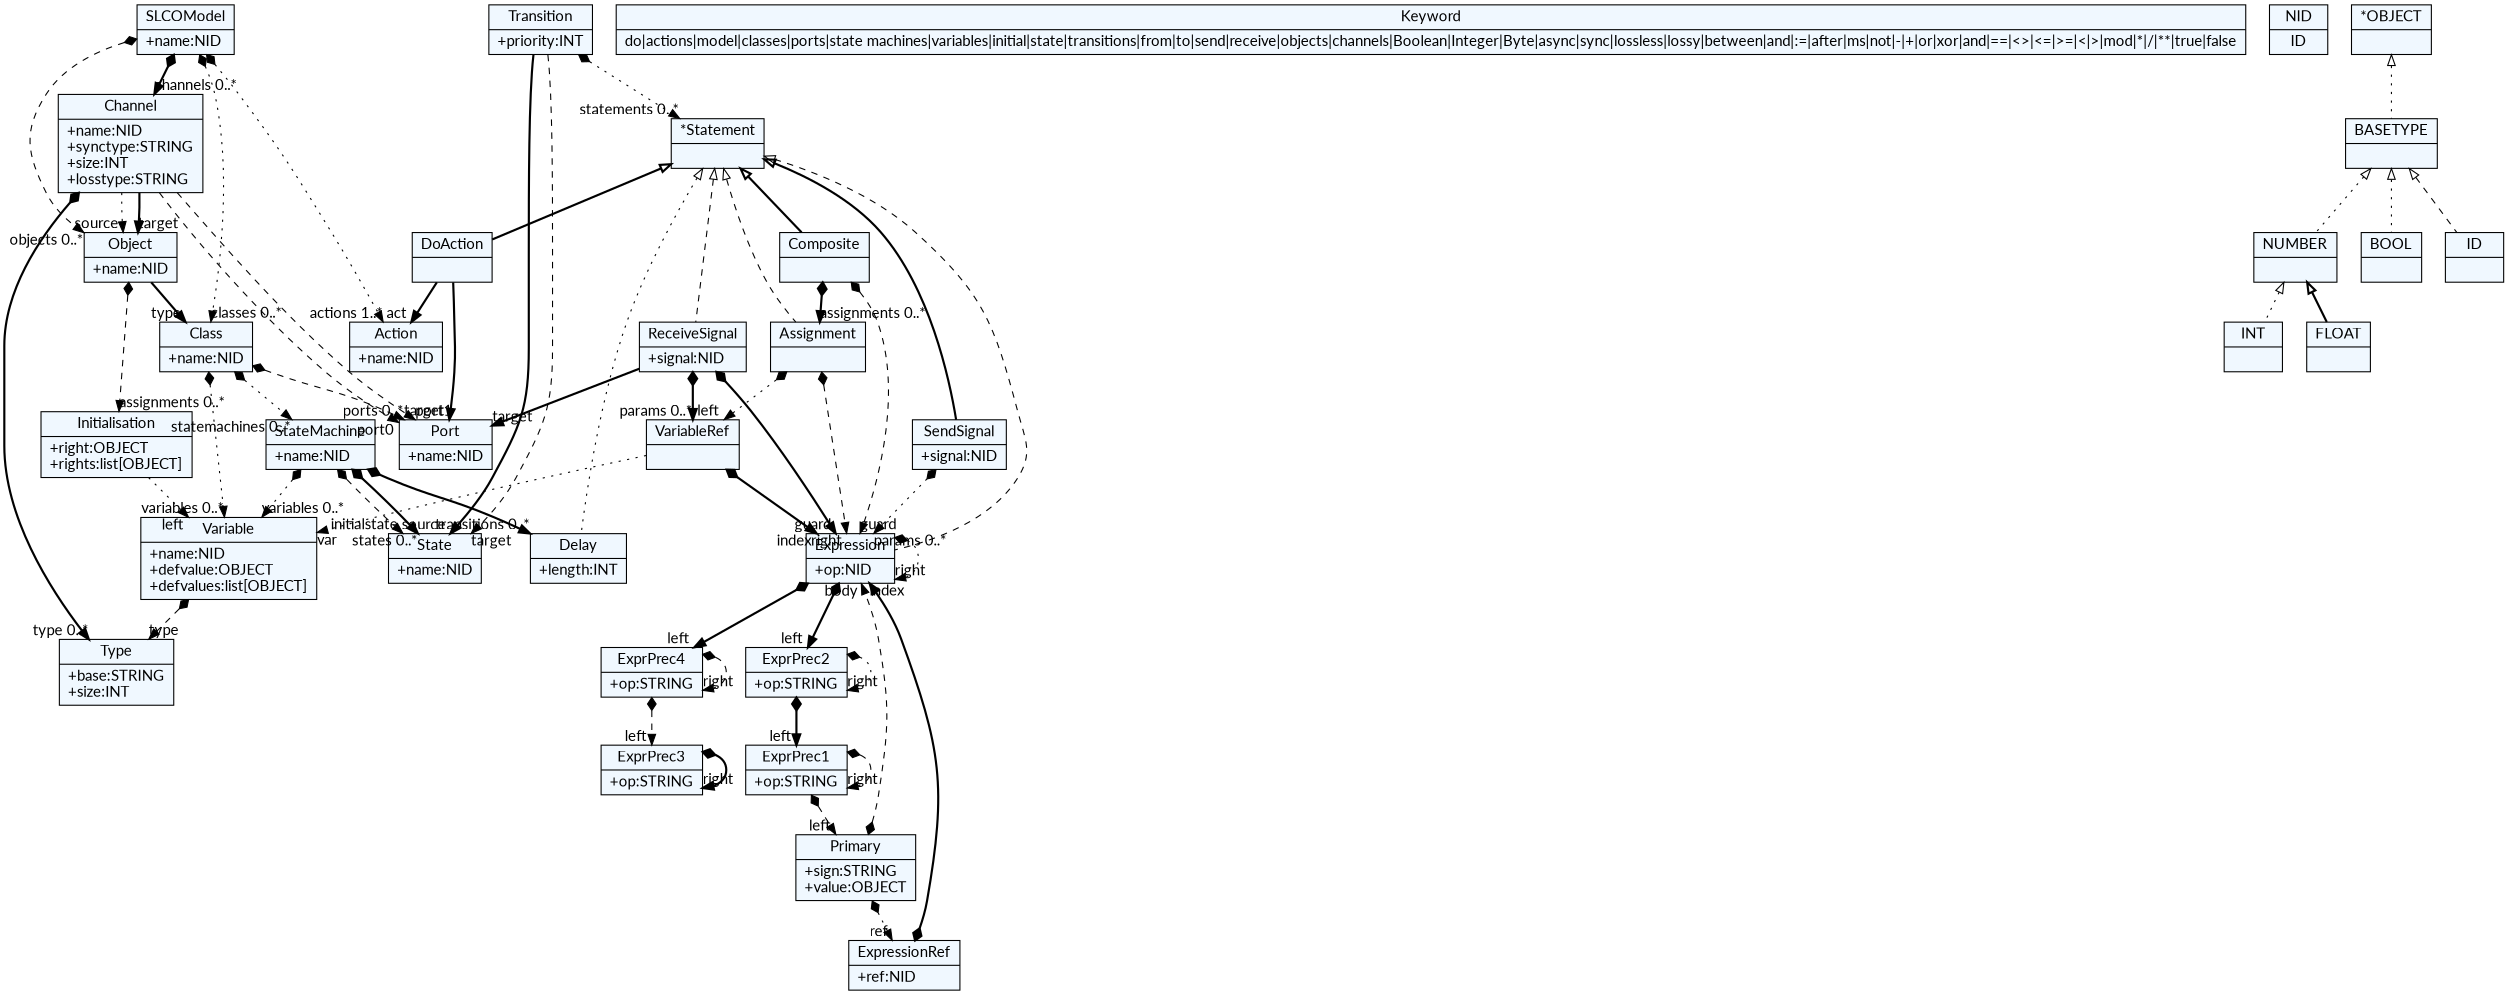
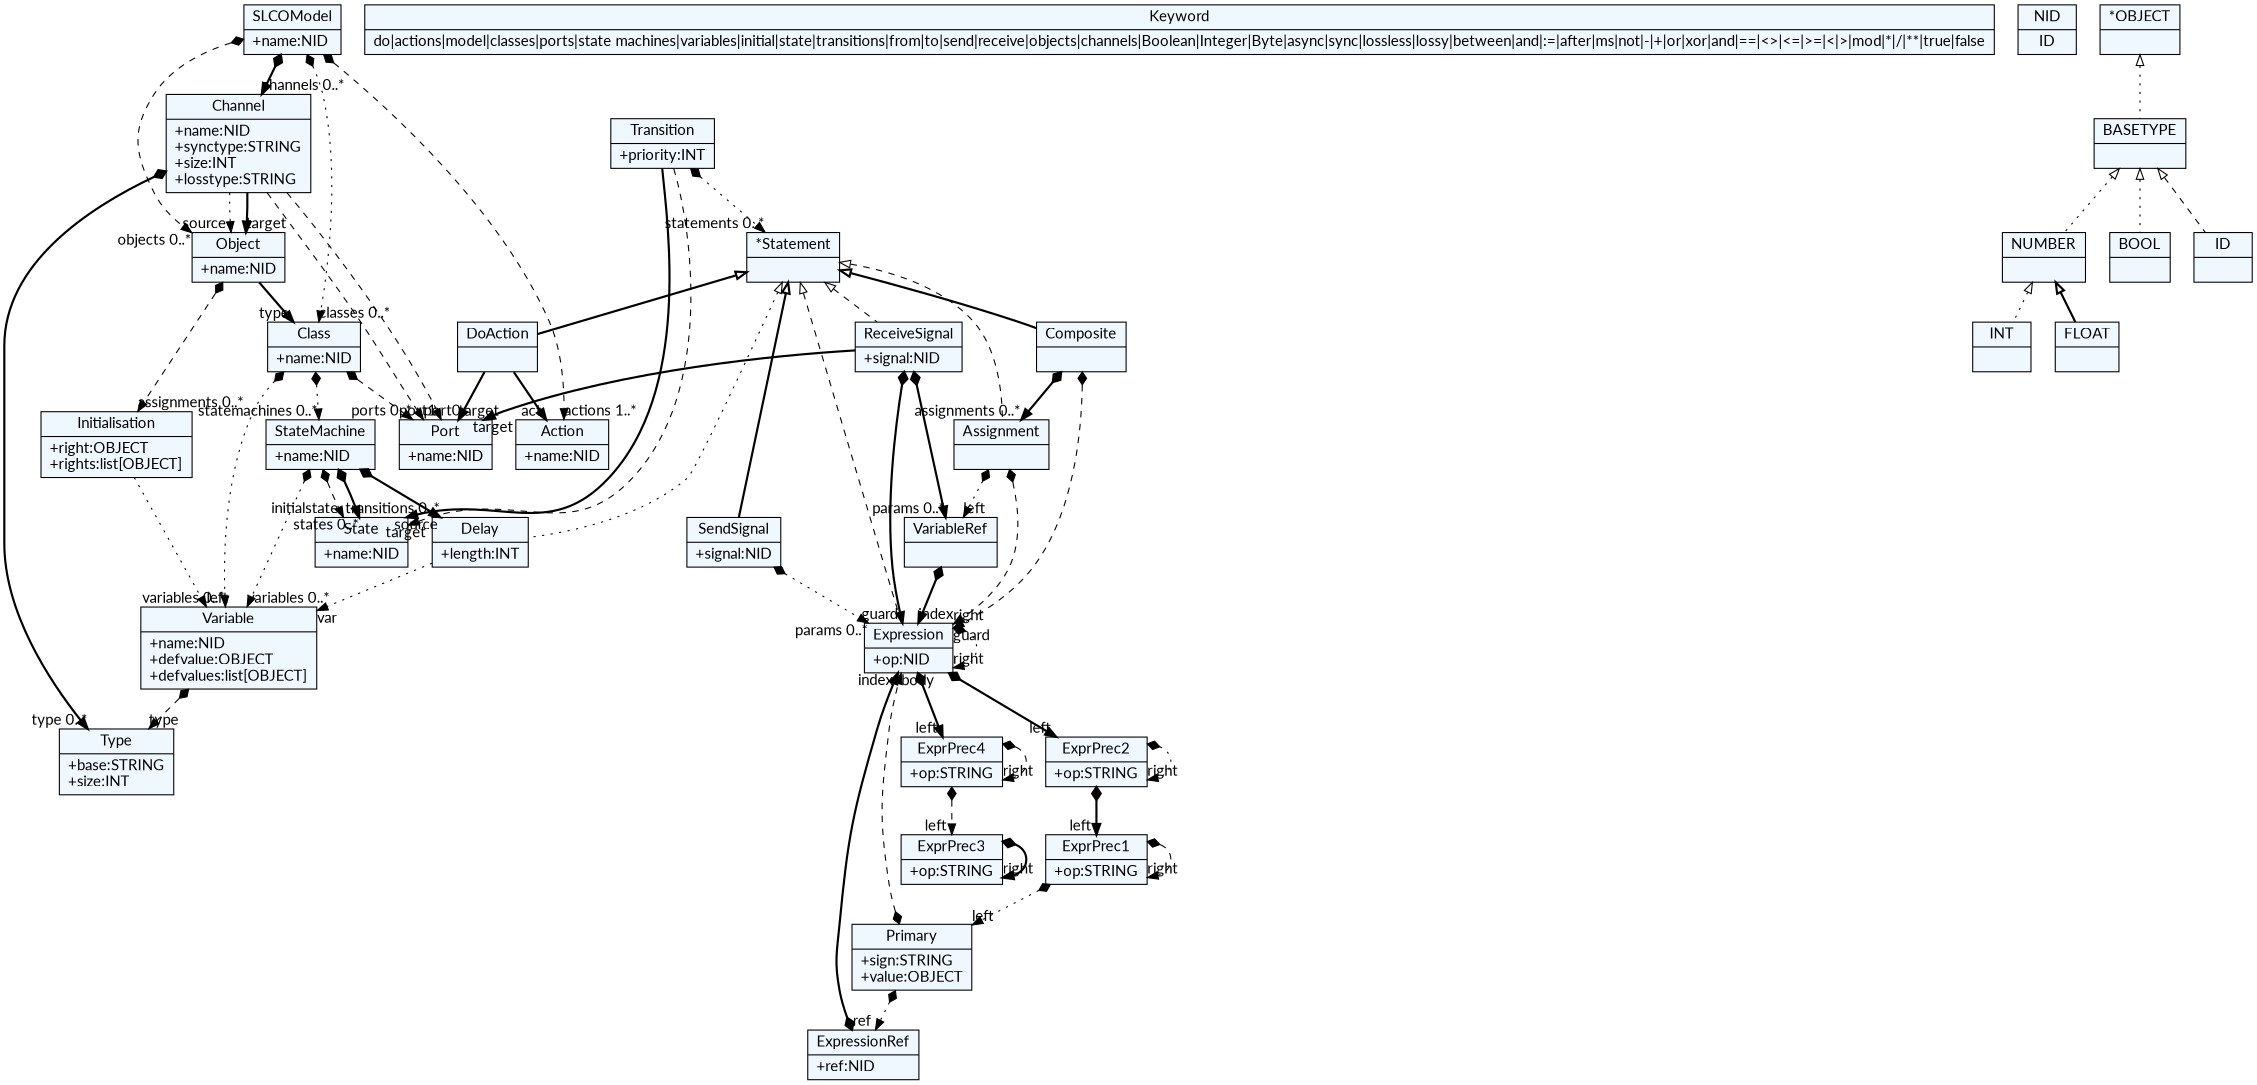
(302, 185) -> (484, 215)
(494, 489) -> (380, 585)
(824, 816) -> (1010, 905)
